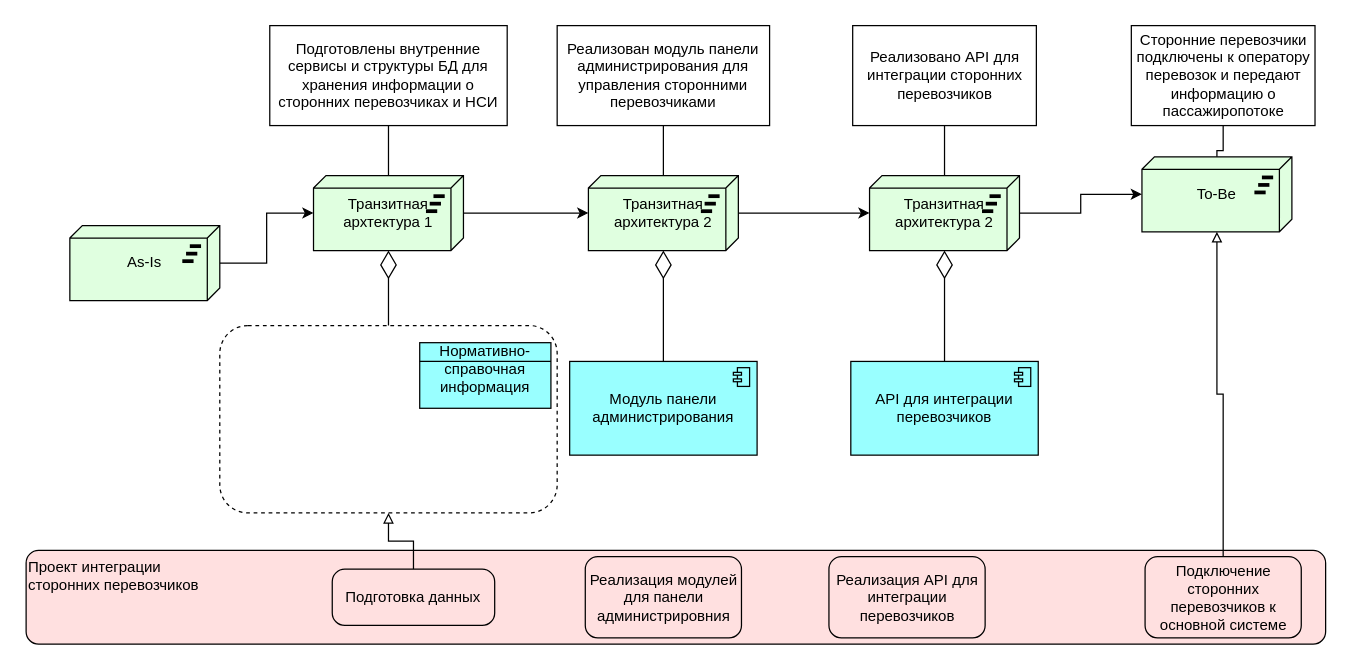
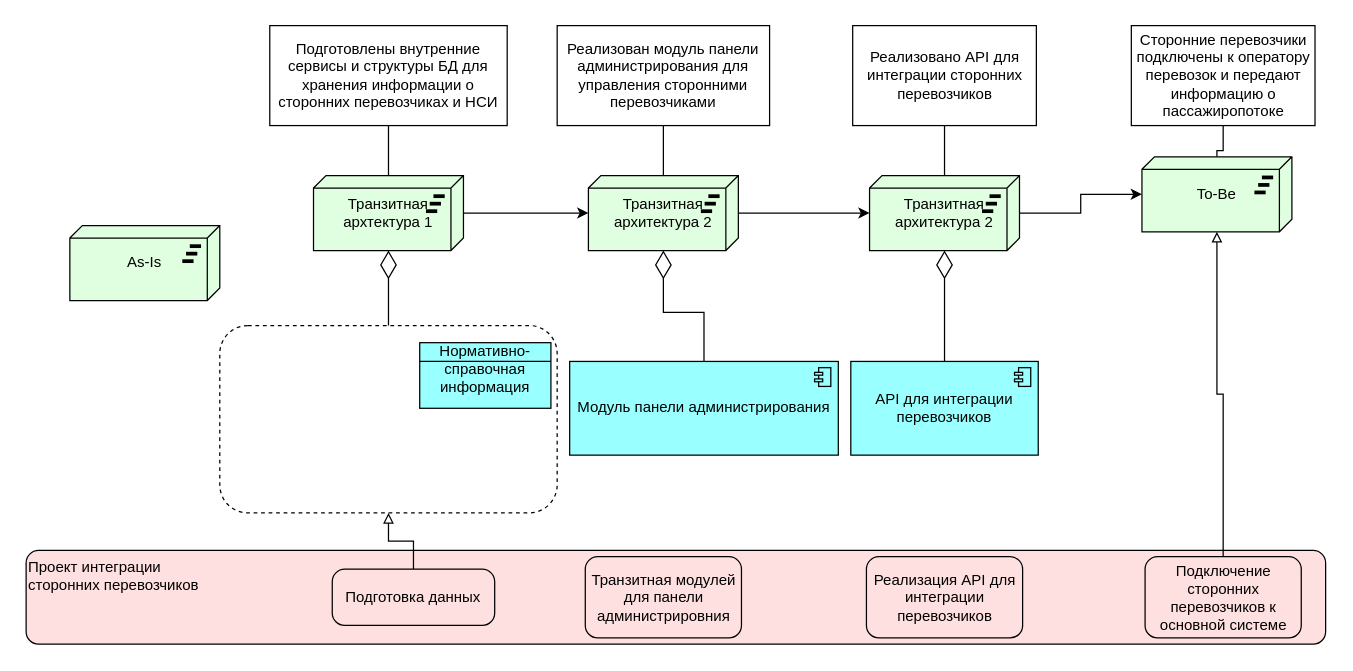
(266, 242) -> none
(663, 408) -> (704, 408)
(664, 598) -> (664, 598)
(907, 598) -> (944, 598)
